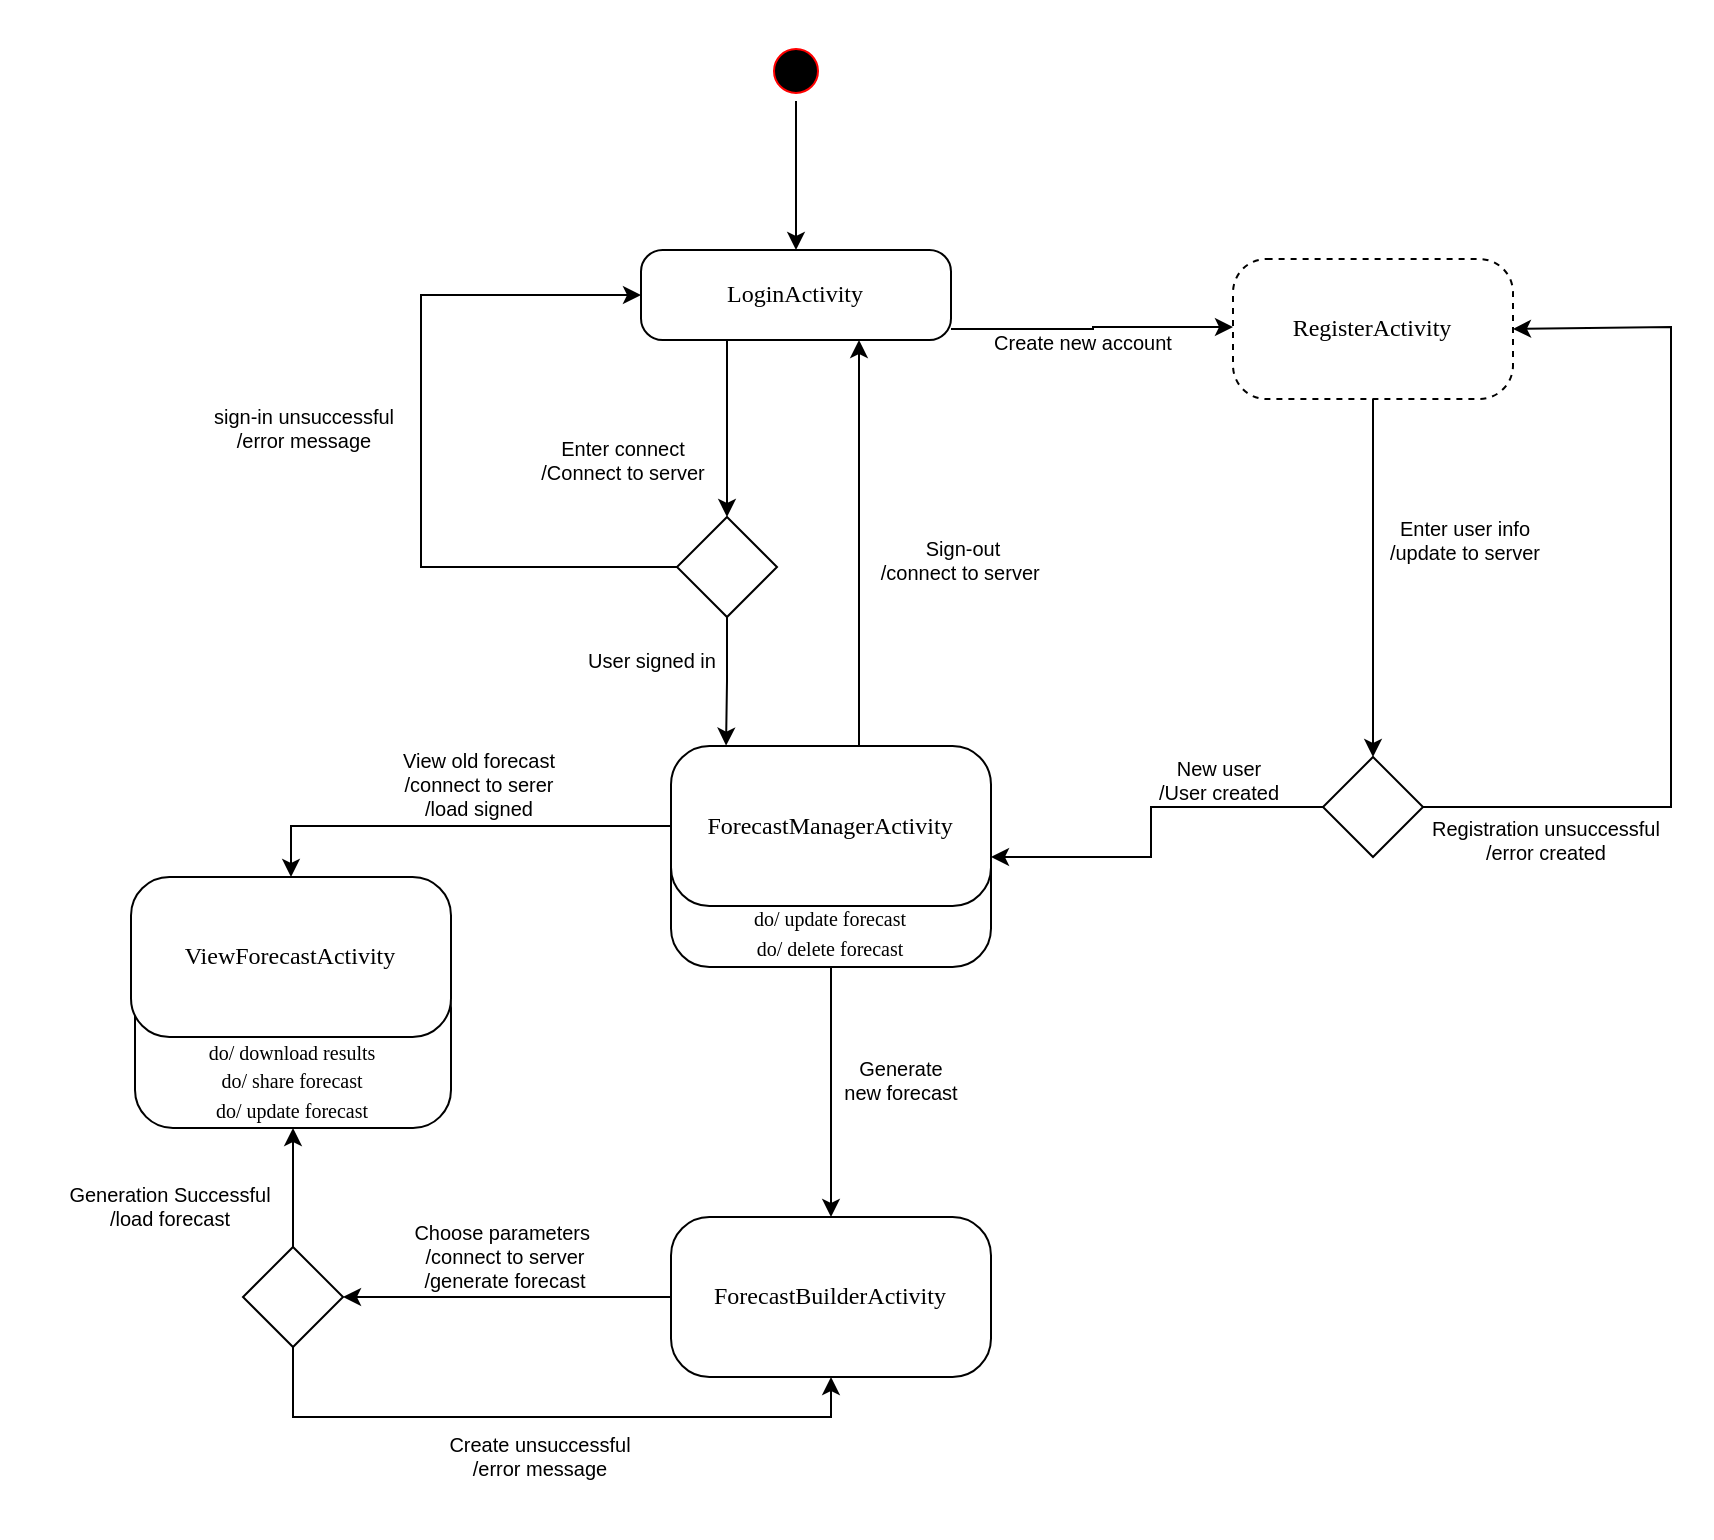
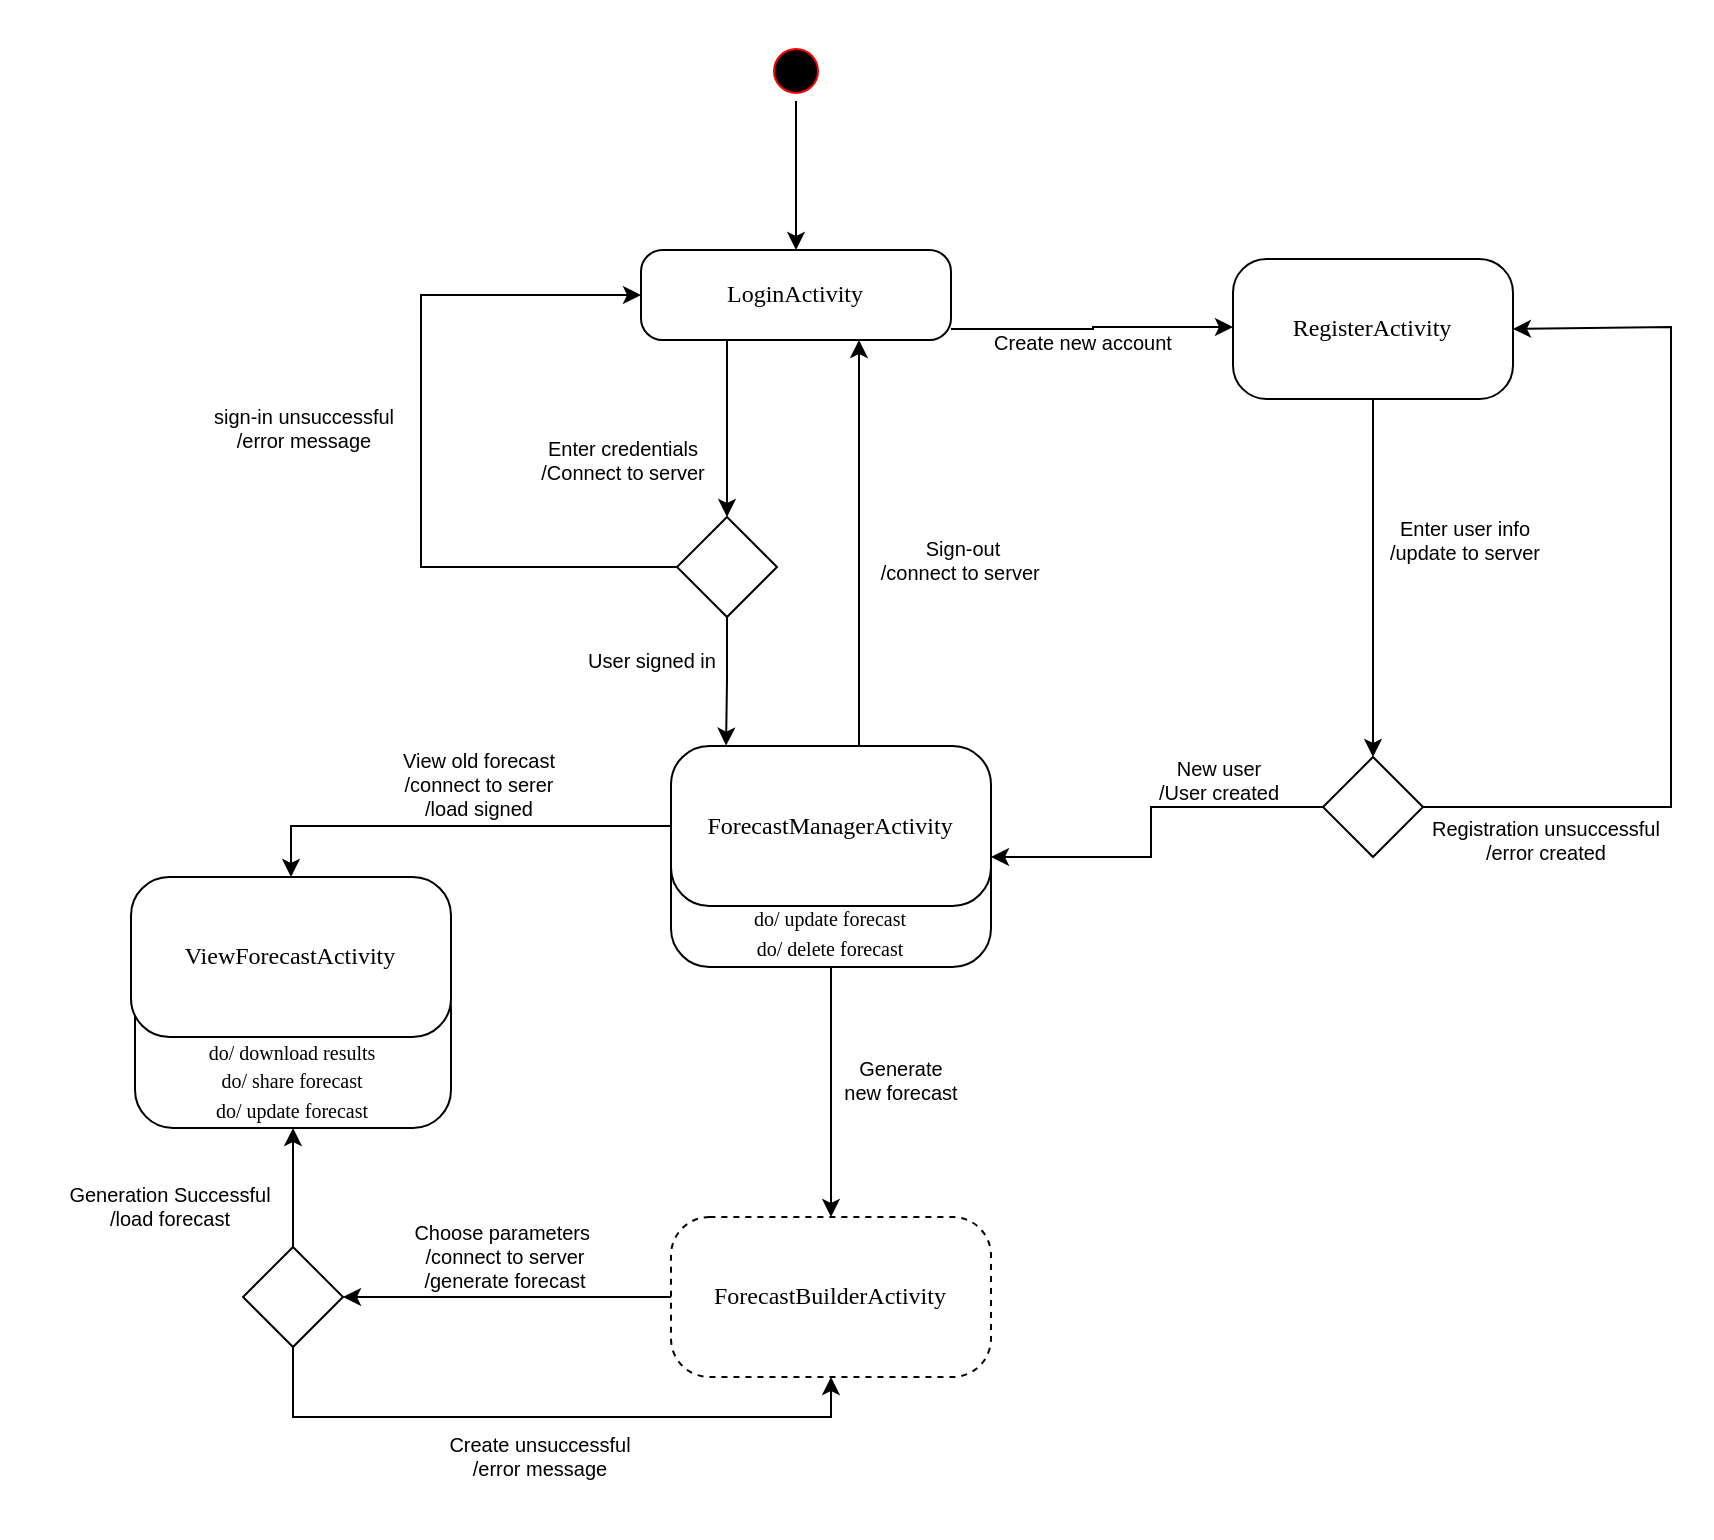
(1373, 329) -> (1373, 329)
(624, 461) -> (624, 461)
(831, 1297) -> (831, 1297)
